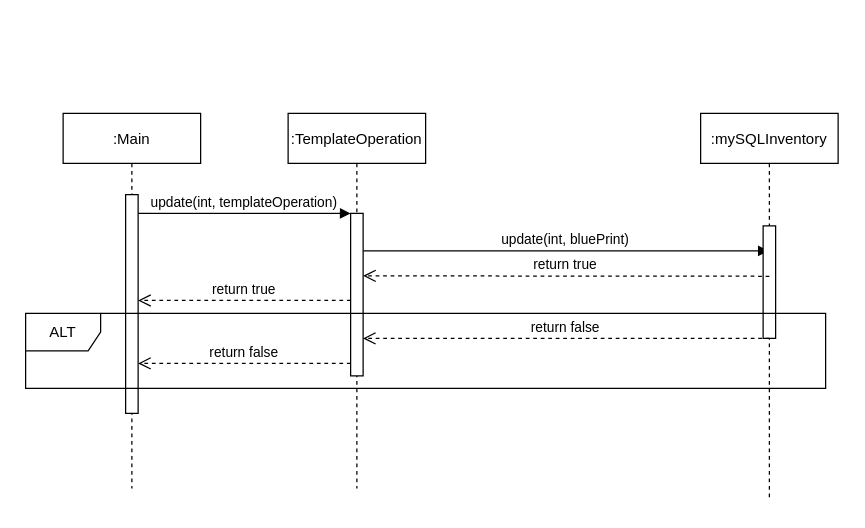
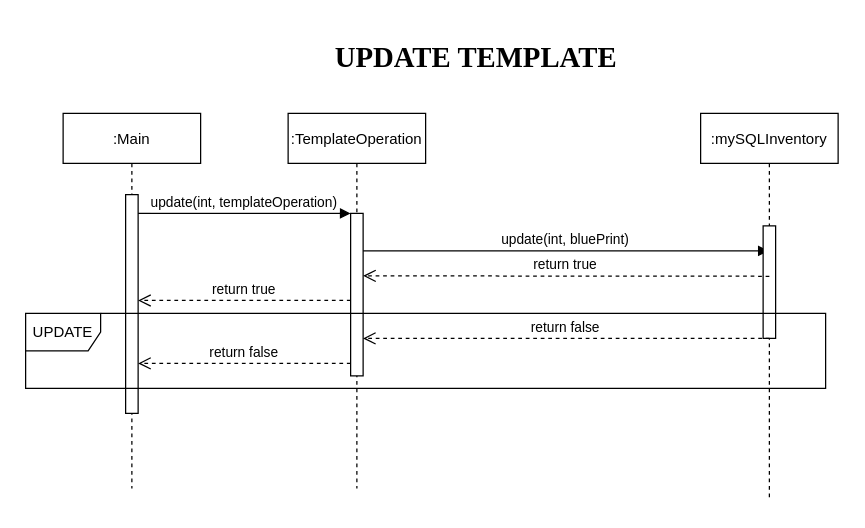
none -> (476, 57)
(63, 332) -> (63, 332)
